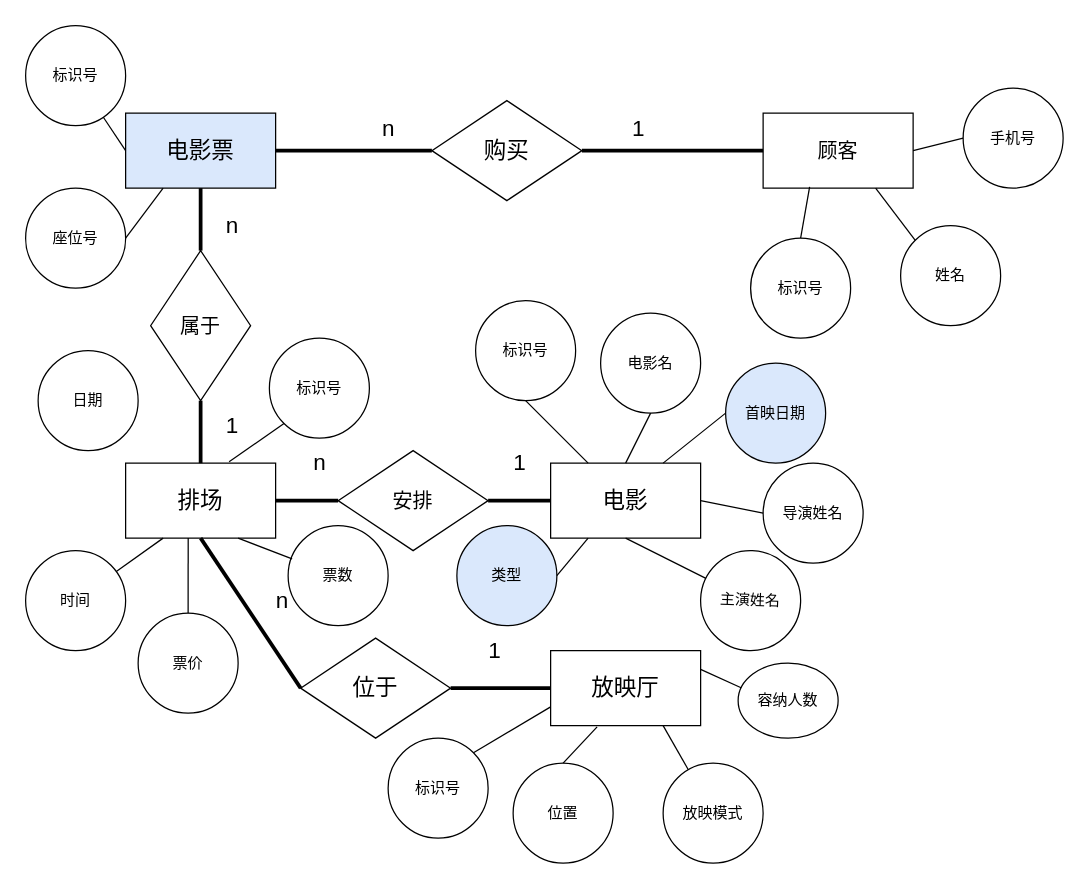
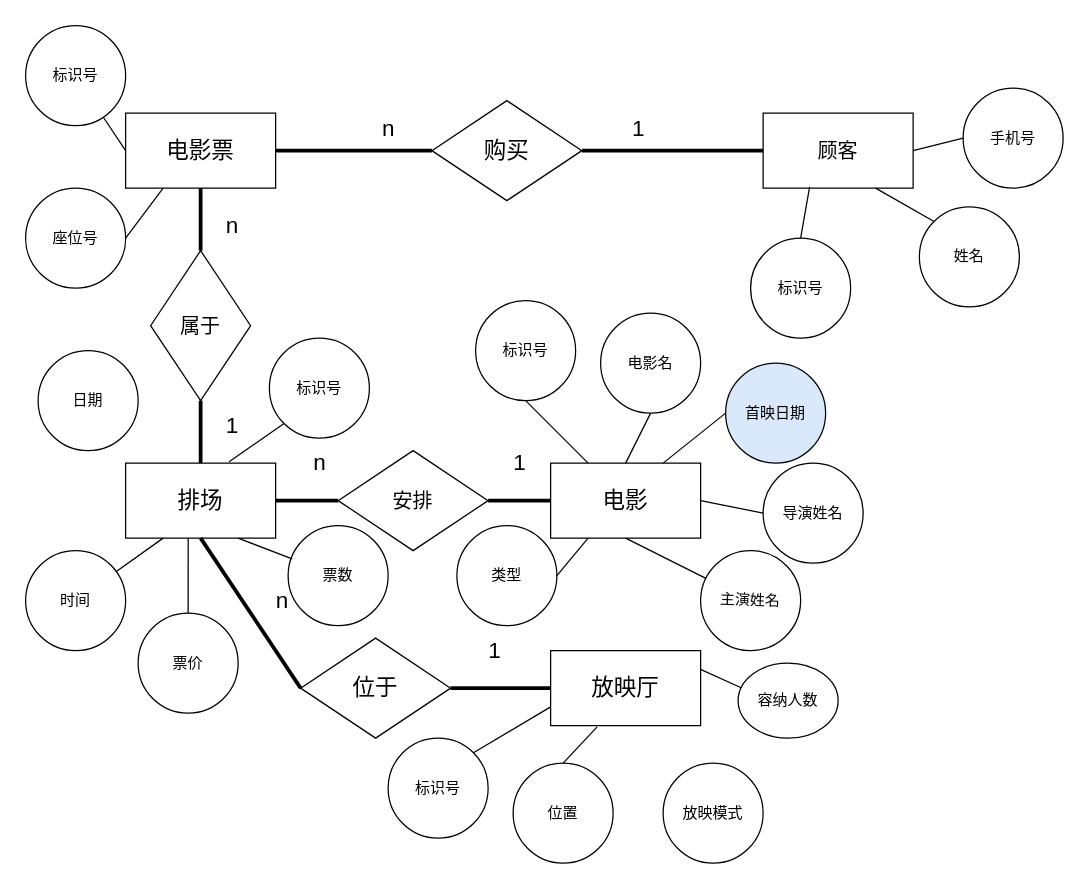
(201, 151) -> (201, 151)
(951, 276) -> (969, 257)
(507, 576) -> (507, 576)
(676, 748) -> none
